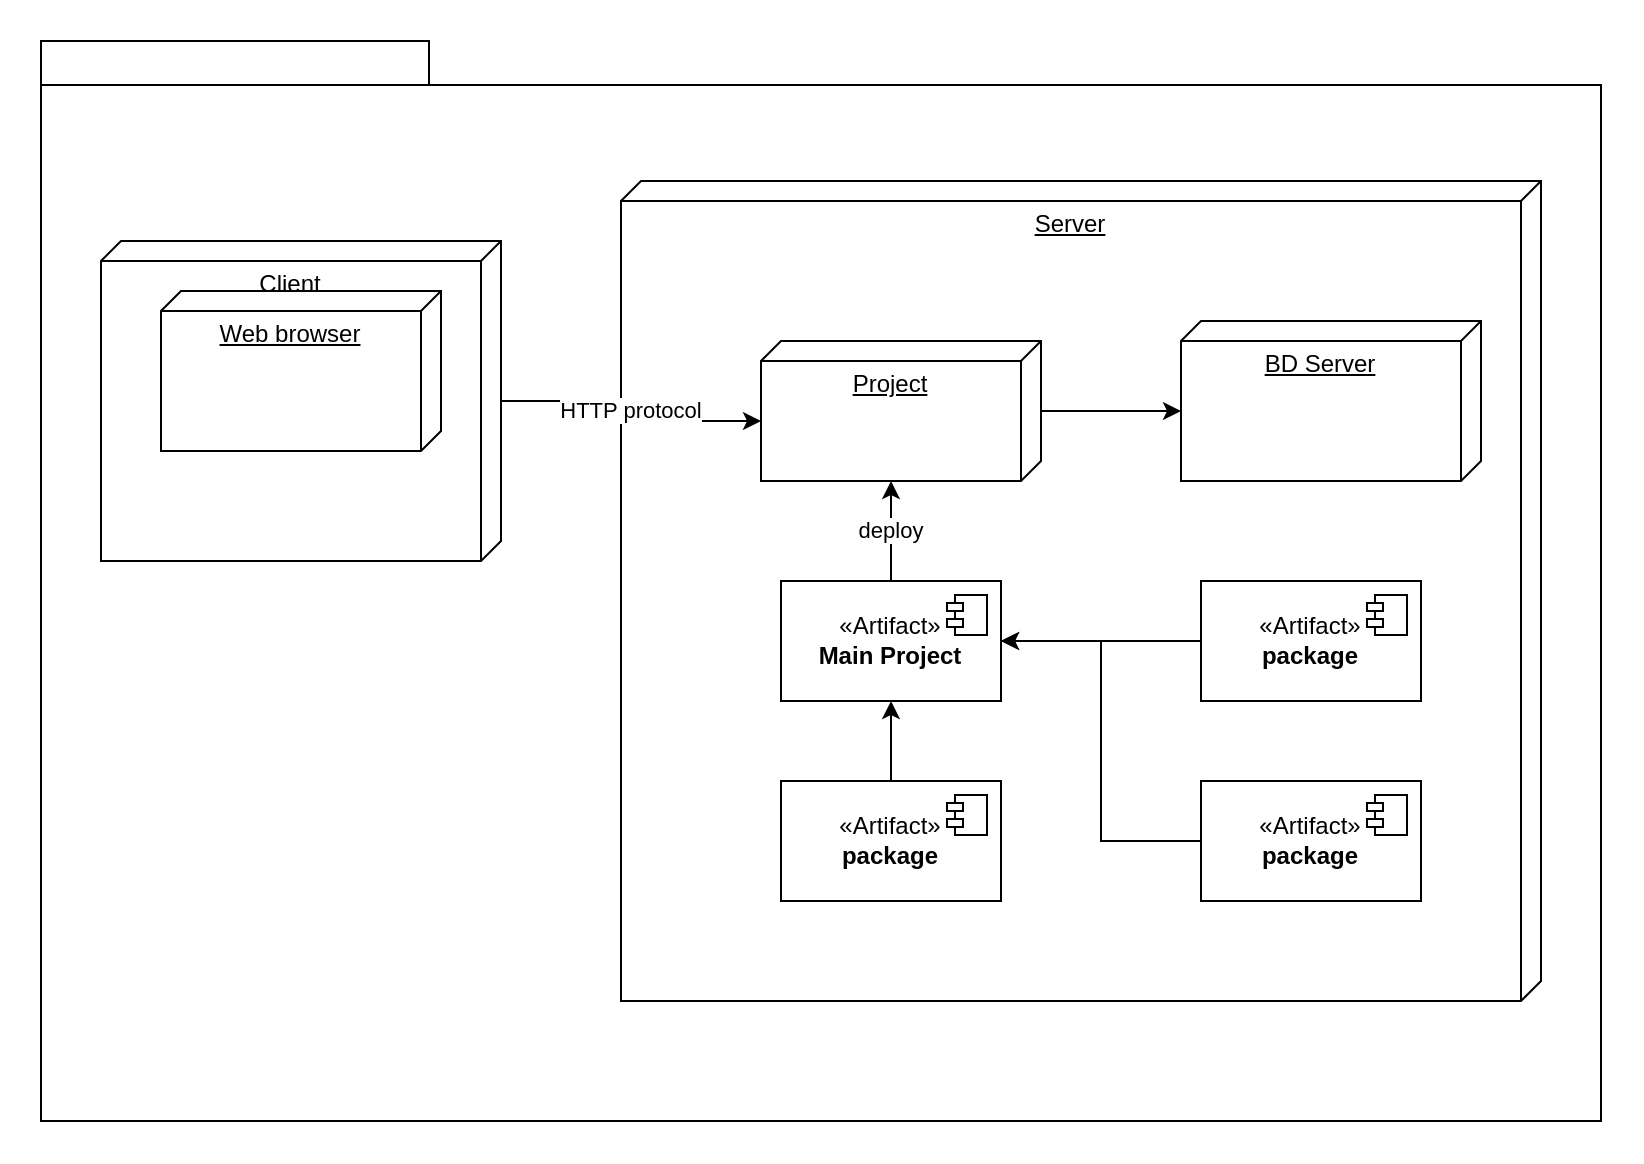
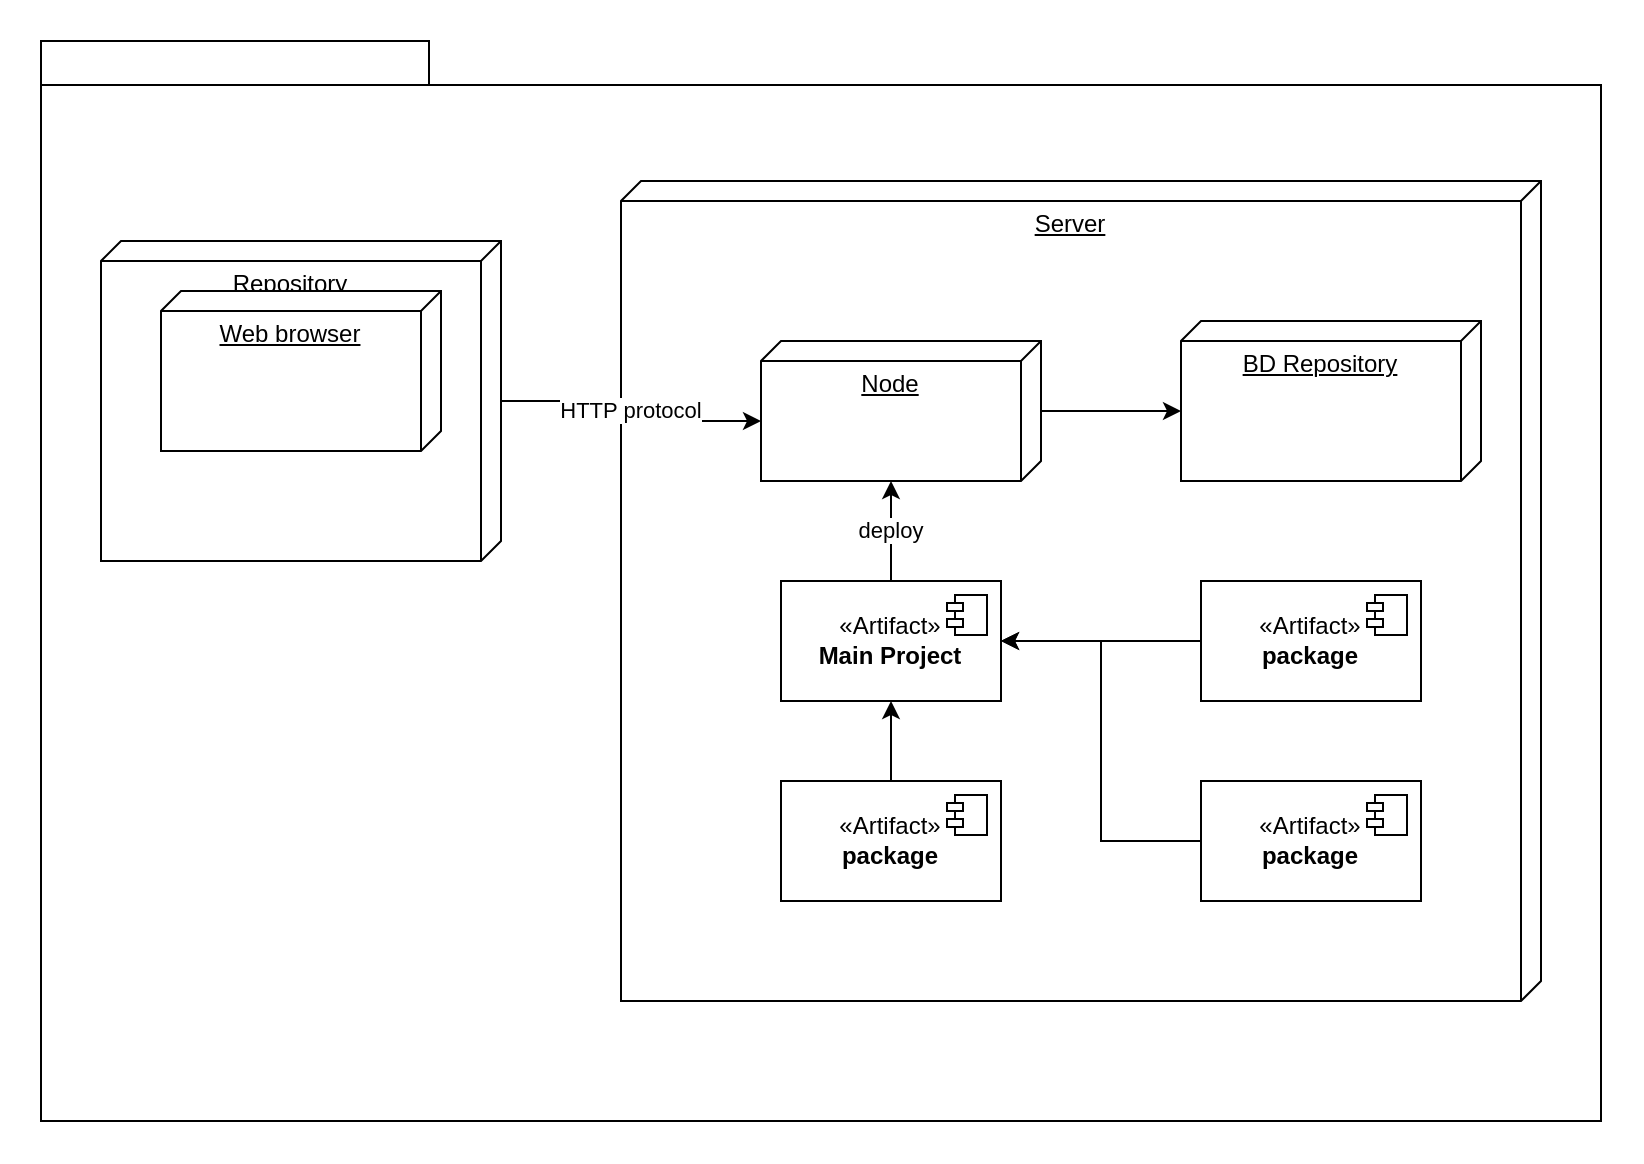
(291, 285) -> (291, 285)
(1321, 365) -> (1321, 365)
(891, 385) -> (891, 385)
